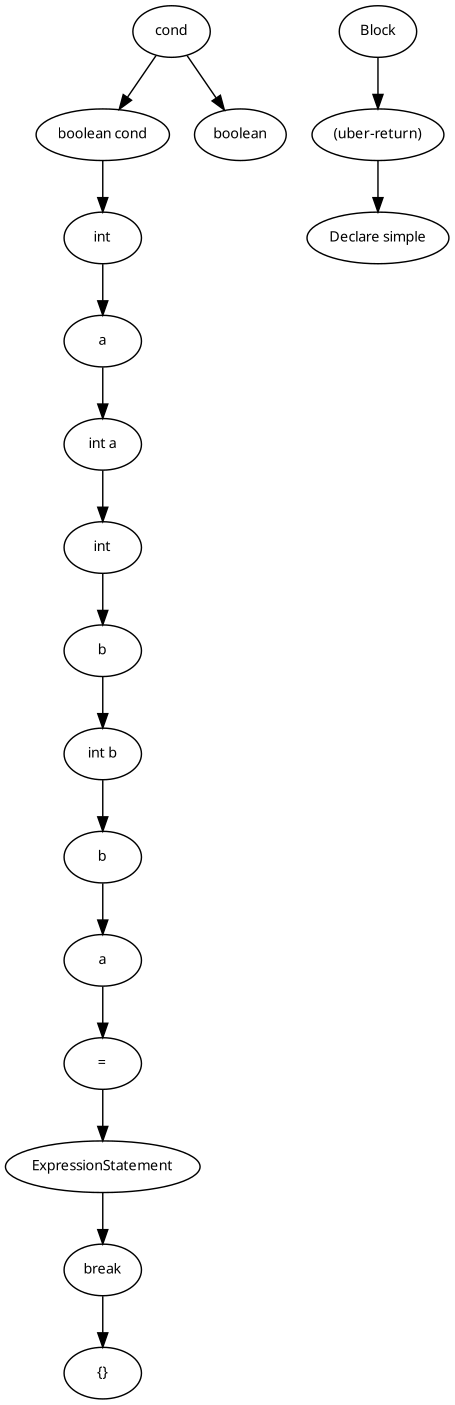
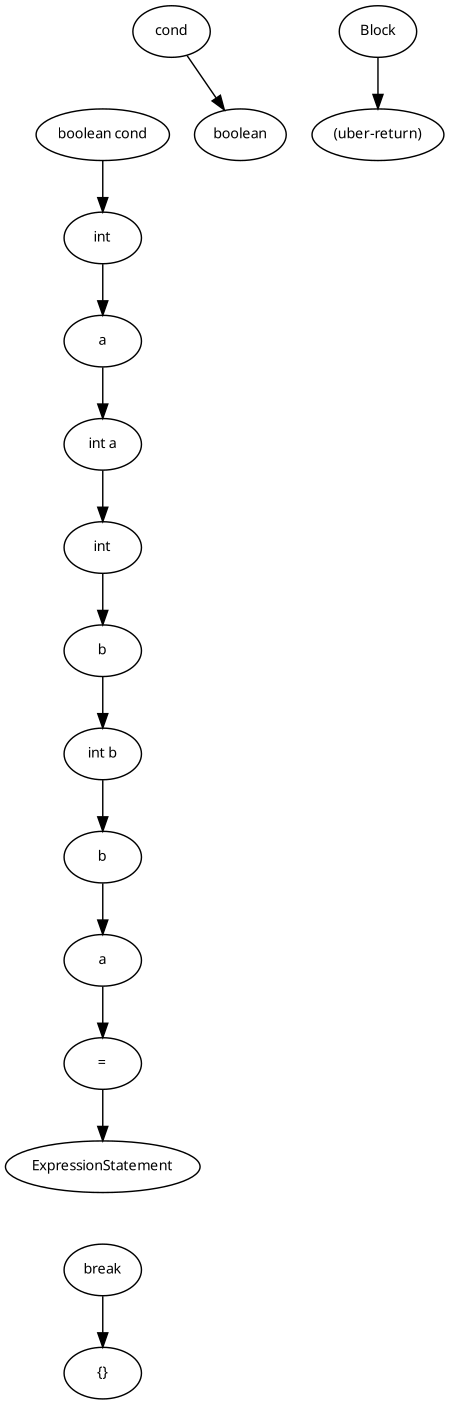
(142, 76) -> none
(378, 238) -> none
(103, 1211) -> none
